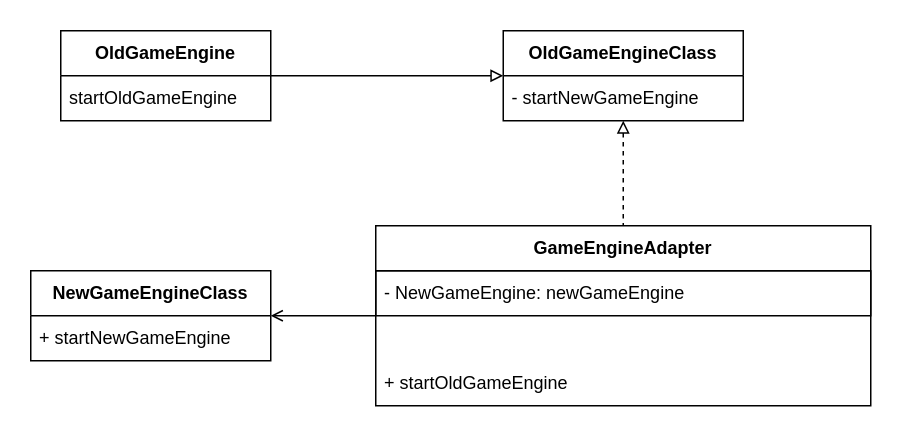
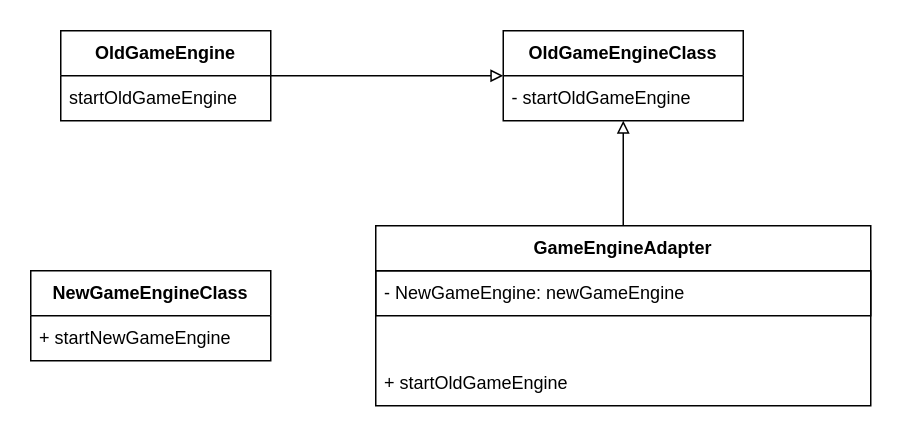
(608, 98) -> (606, 98)
(623, 179) -> (623, 179)
(323, 316) -> none
(618, 338) -> (615, 338)
